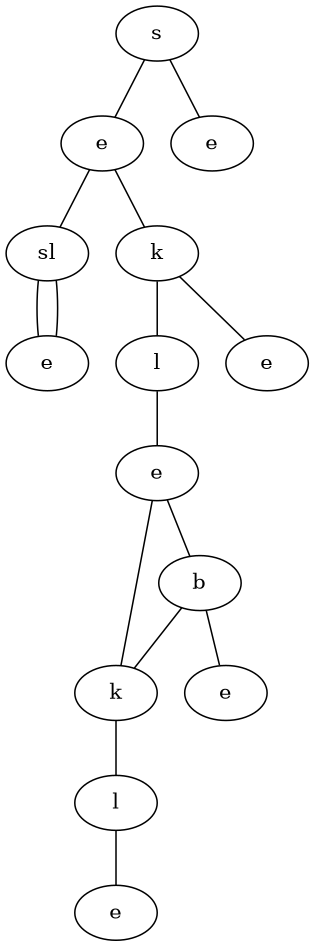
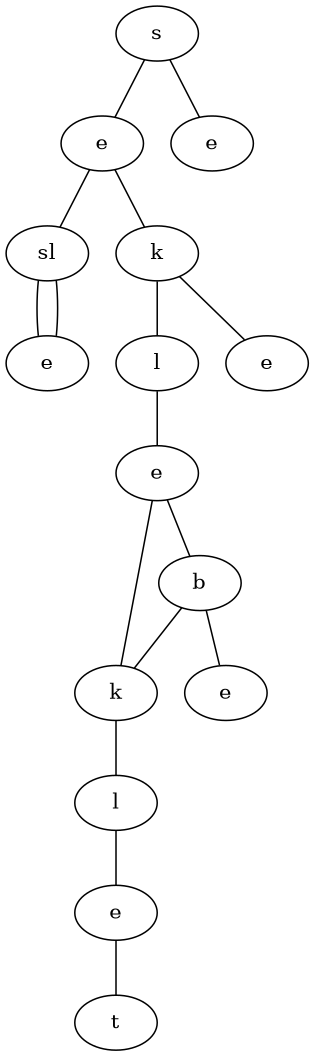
none -> (116, 1023)
